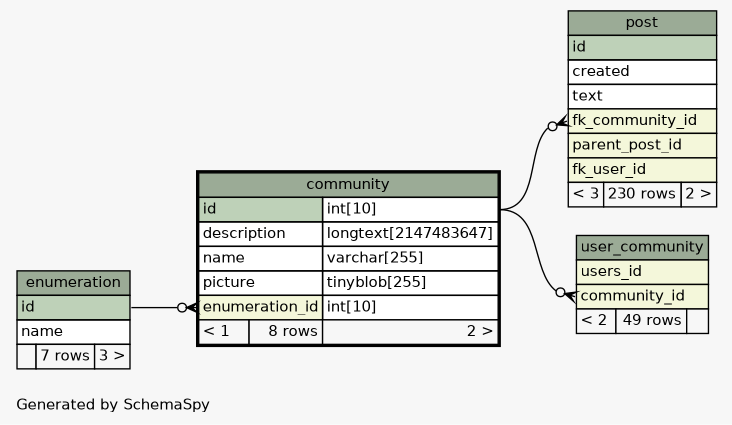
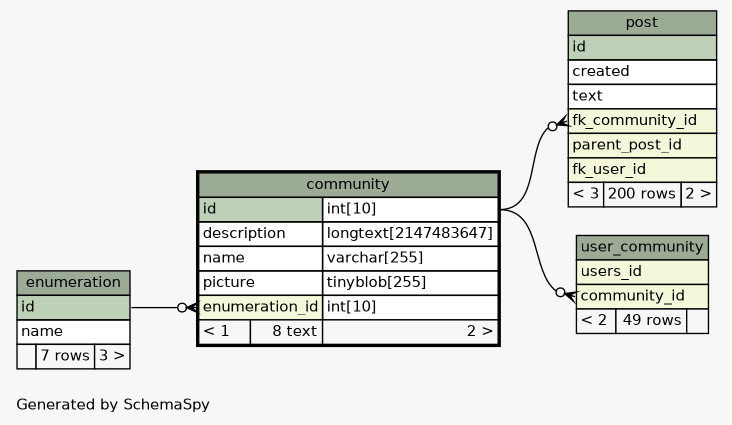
(642, 194) -> (642, 194)
(293, 331) -> (295, 331)
